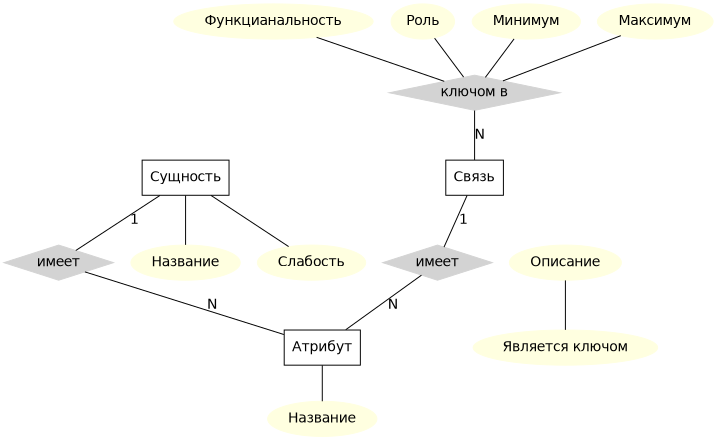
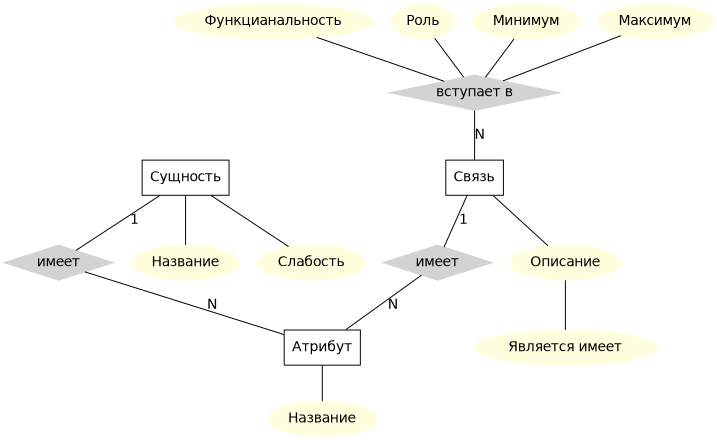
(475, 93) -> (475, 93)
none -> (520, 221)
(565, 348) -> (565, 348)
